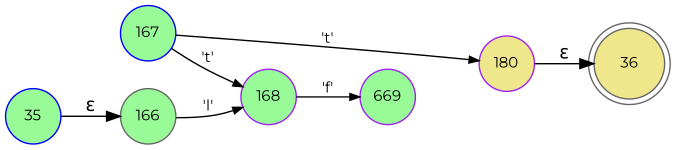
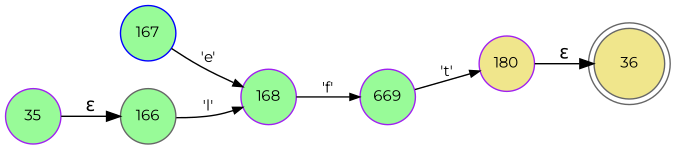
(323, 47) -> (443, 82)
(208, 58) -> (208, 58)
(33, 116) -> (33, 116)
